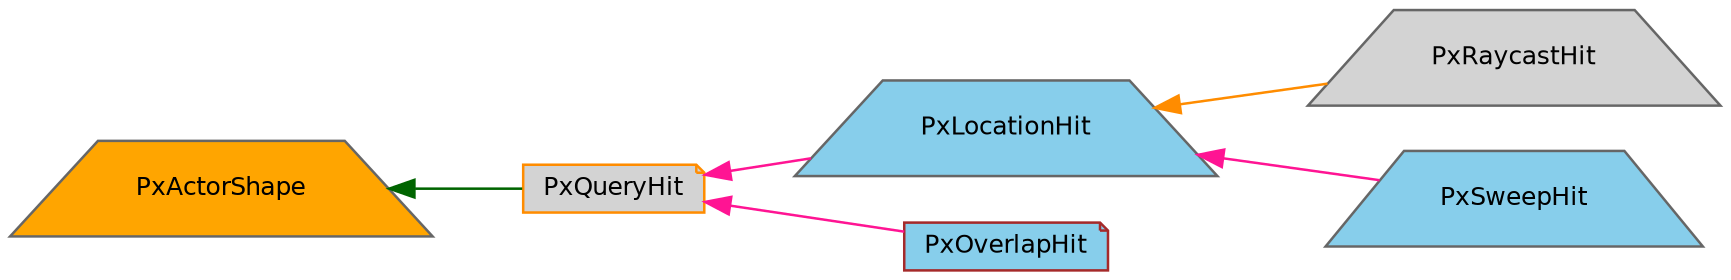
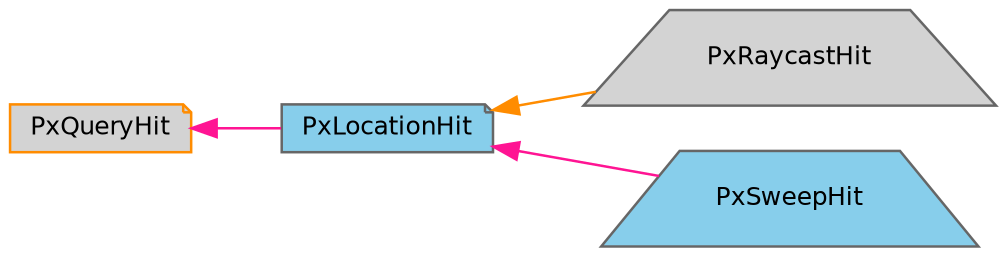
(1006, 128) -> (387, 128)
(221, 189) -> none
(1006, 246) -> none
